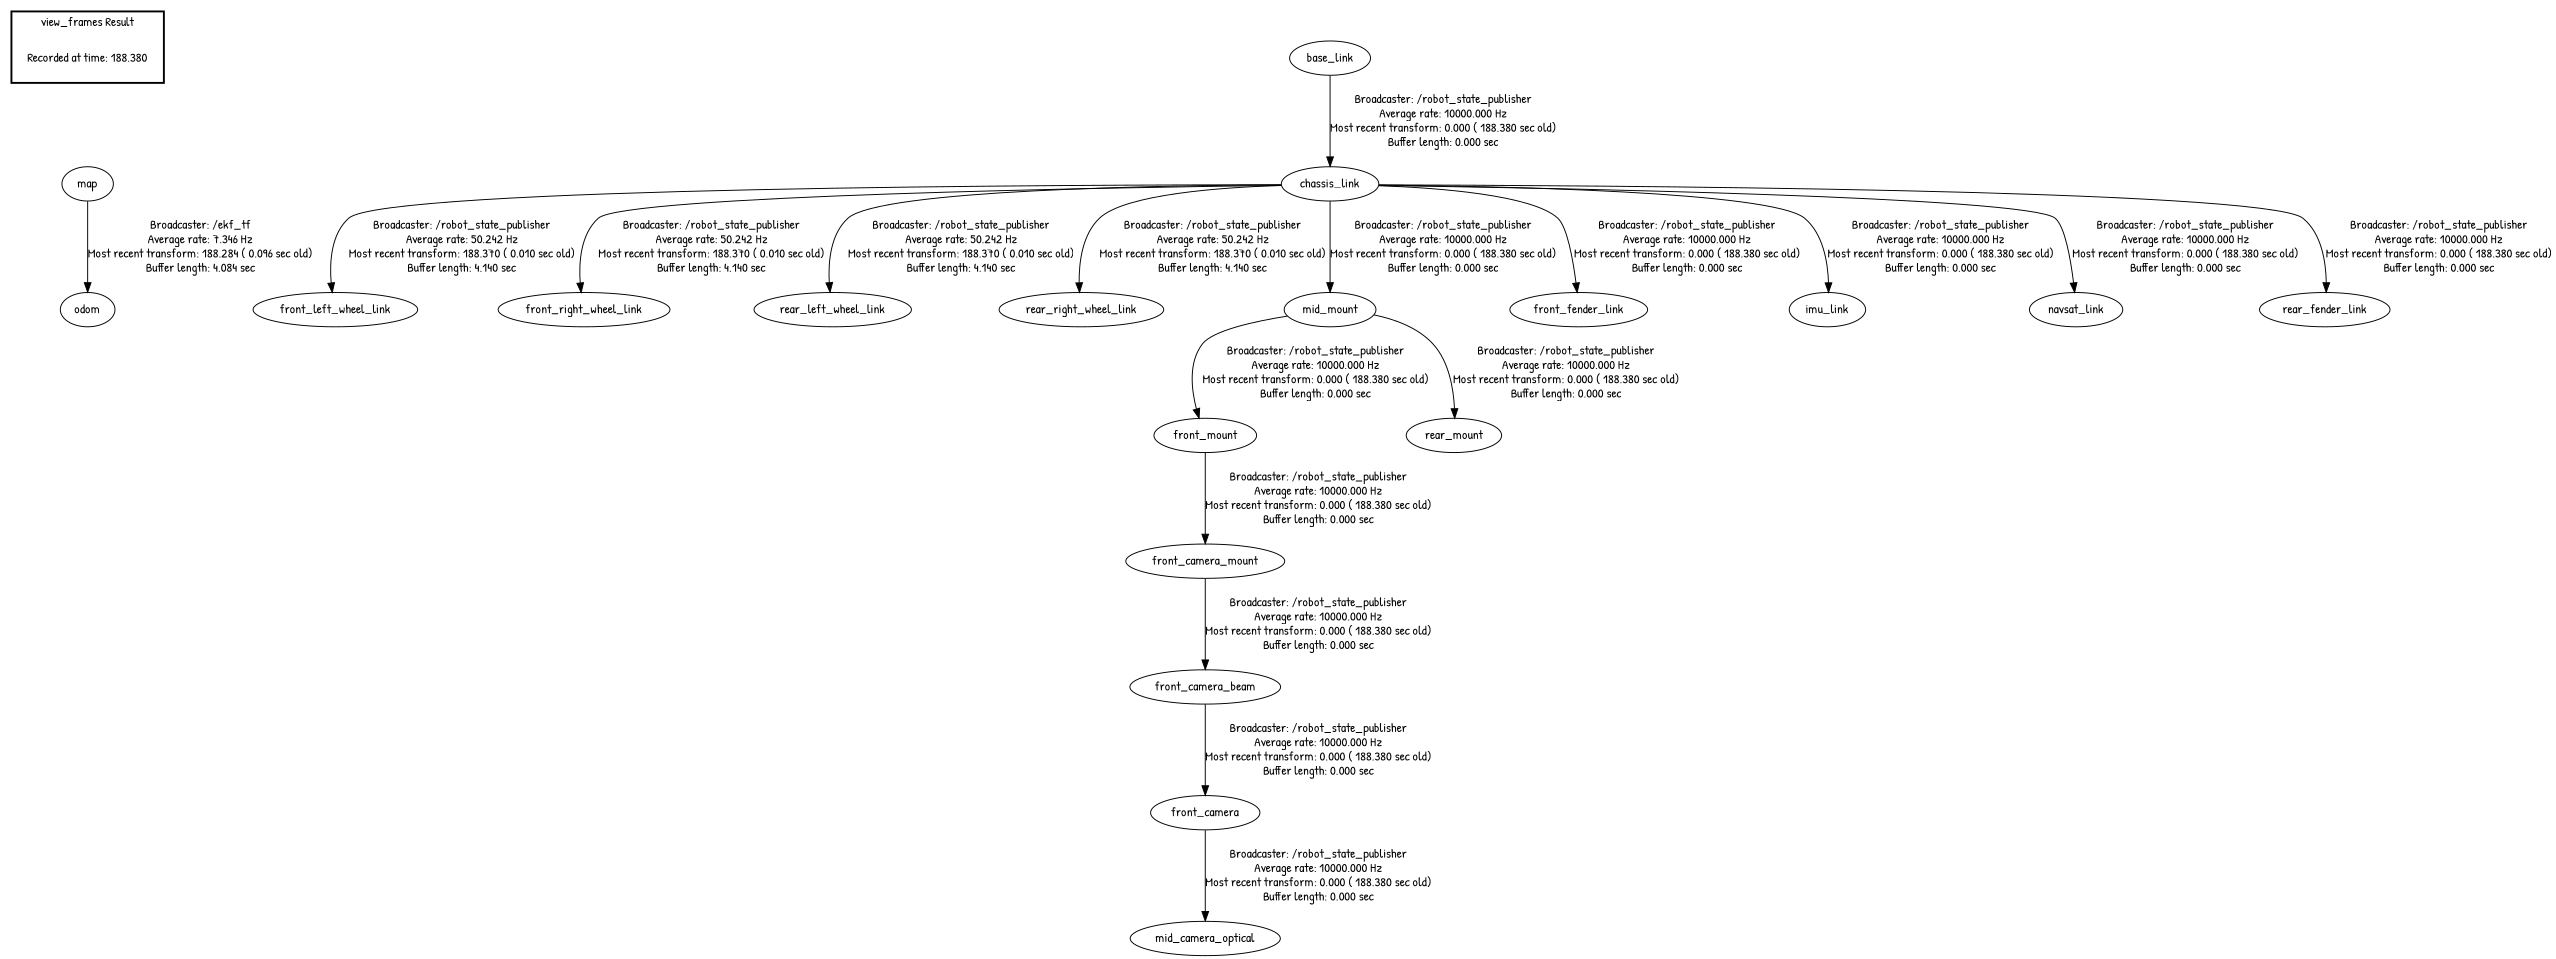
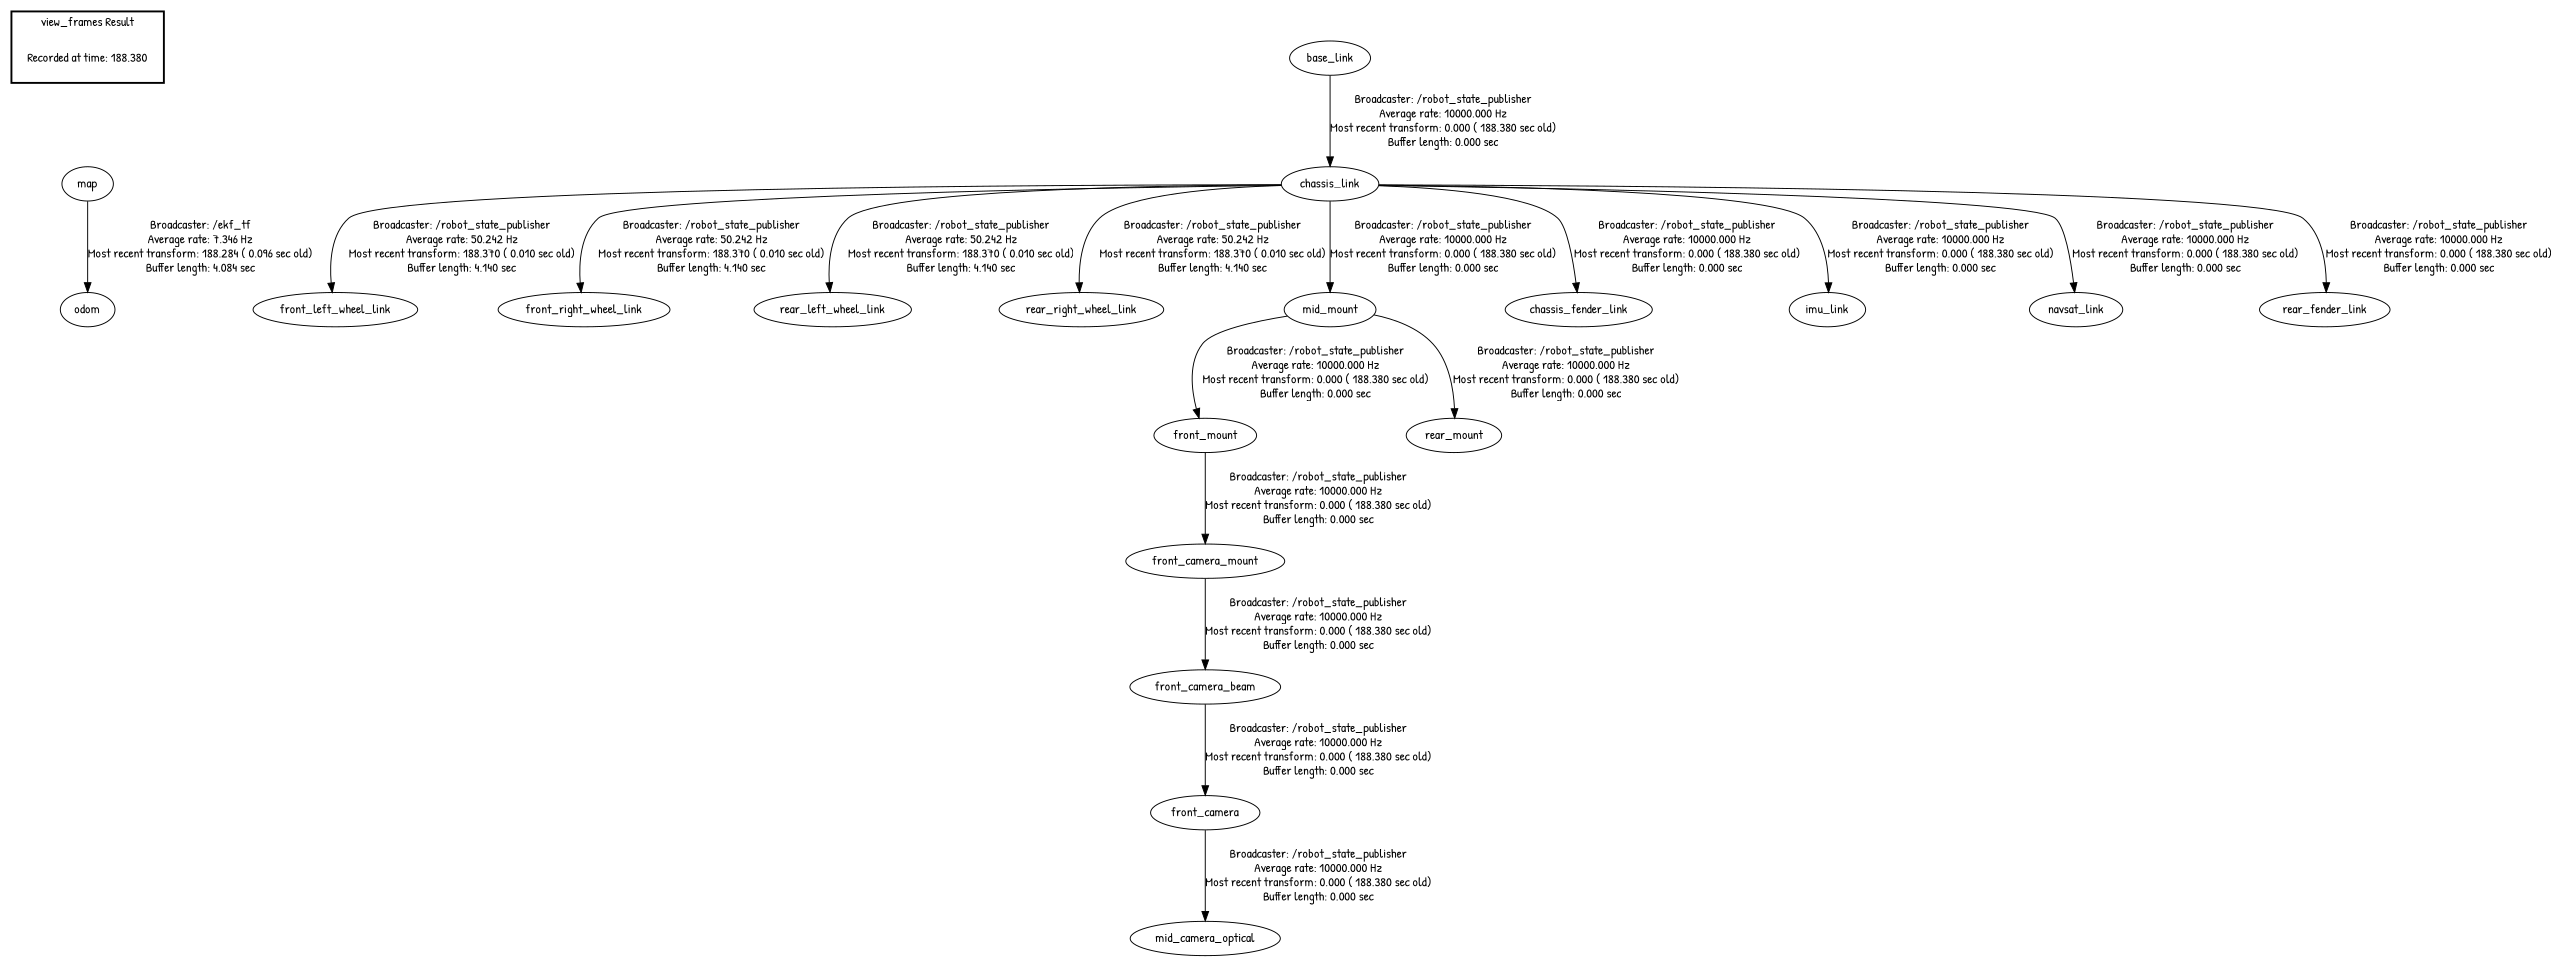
(1579, 310) -> (1579, 310)
